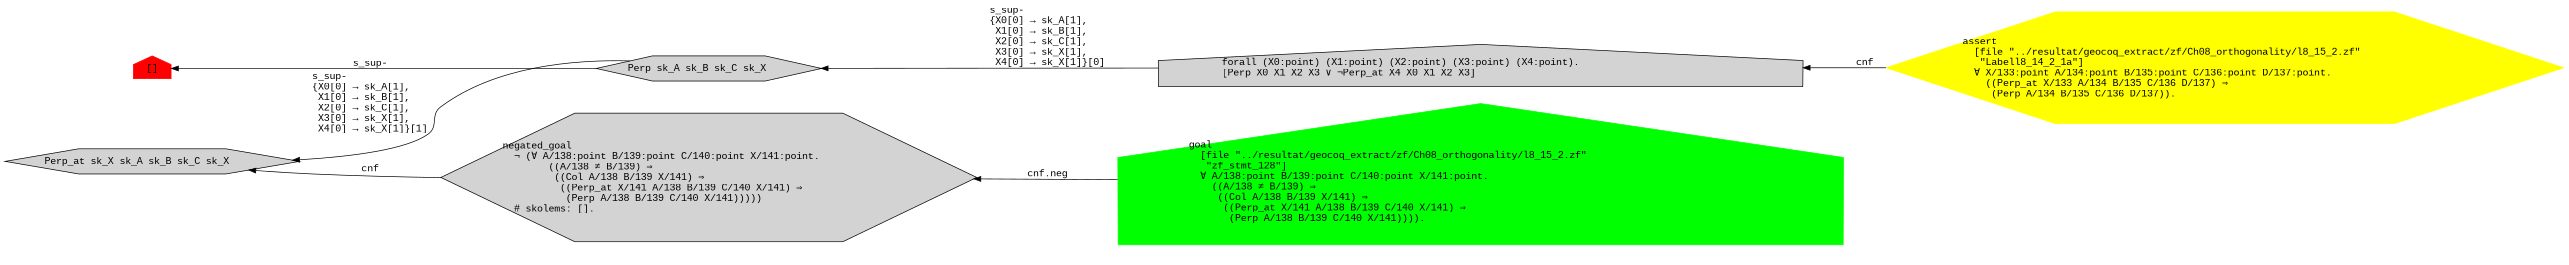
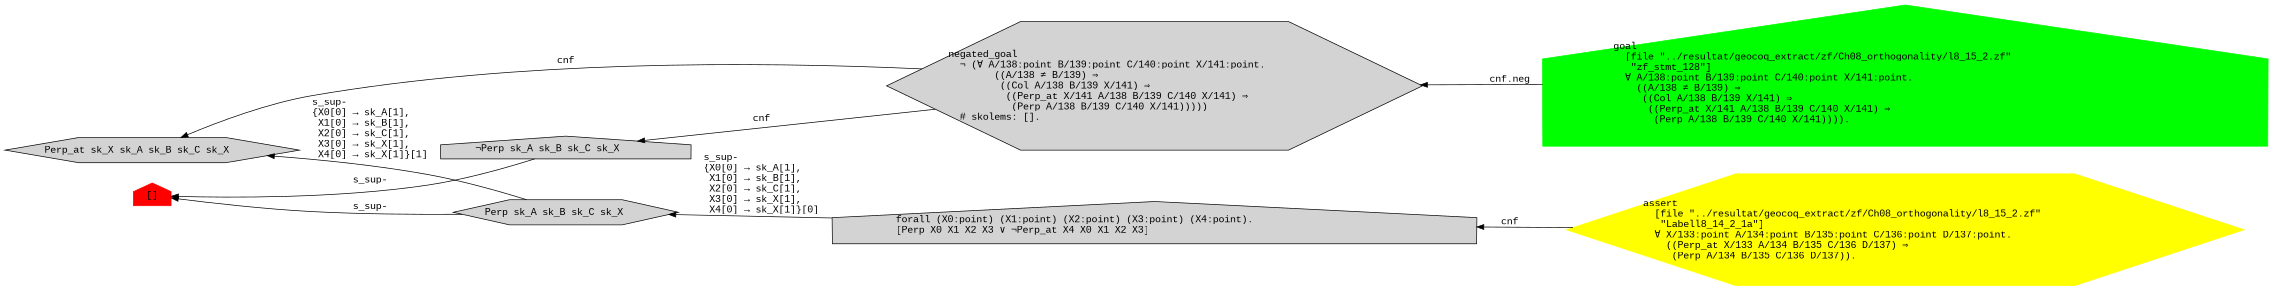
none -> (566, 149)
